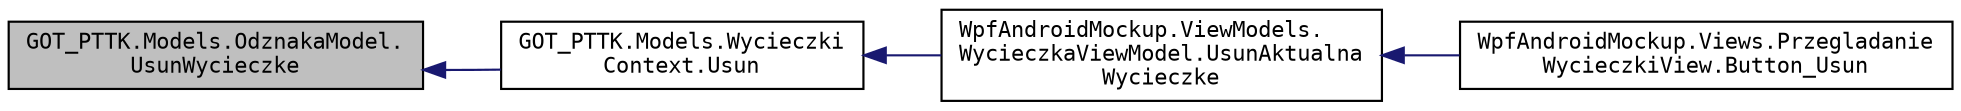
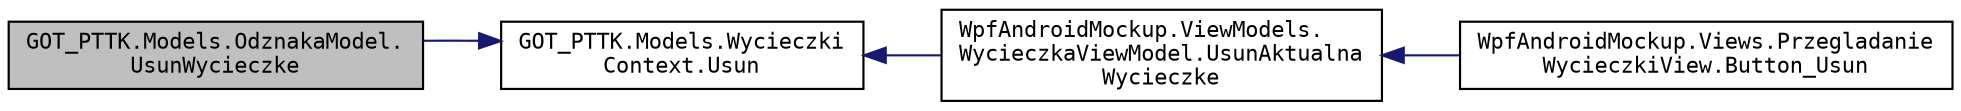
(473, 70) -> (451, 41)
